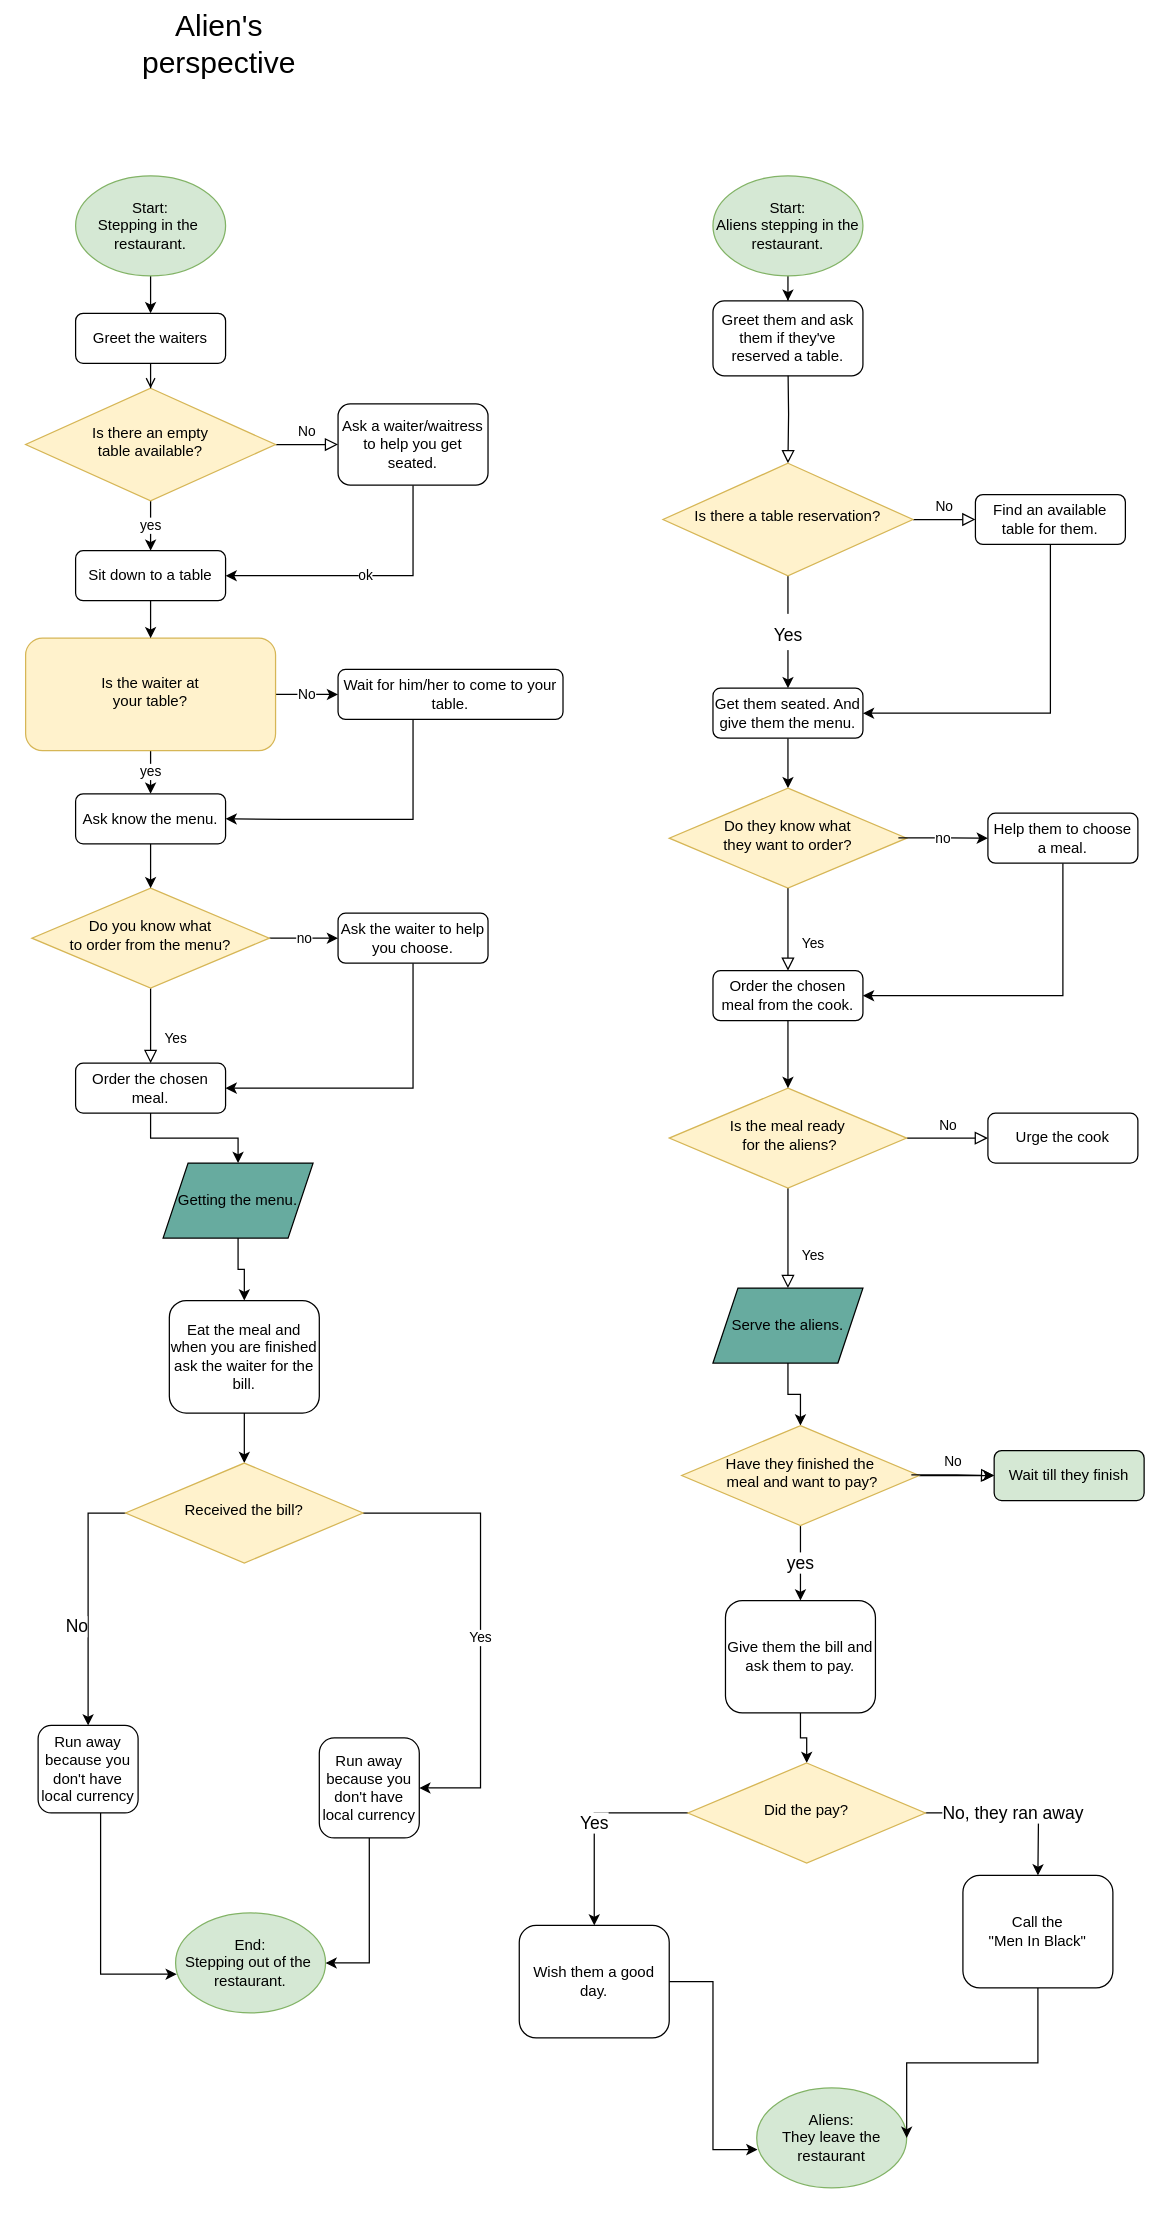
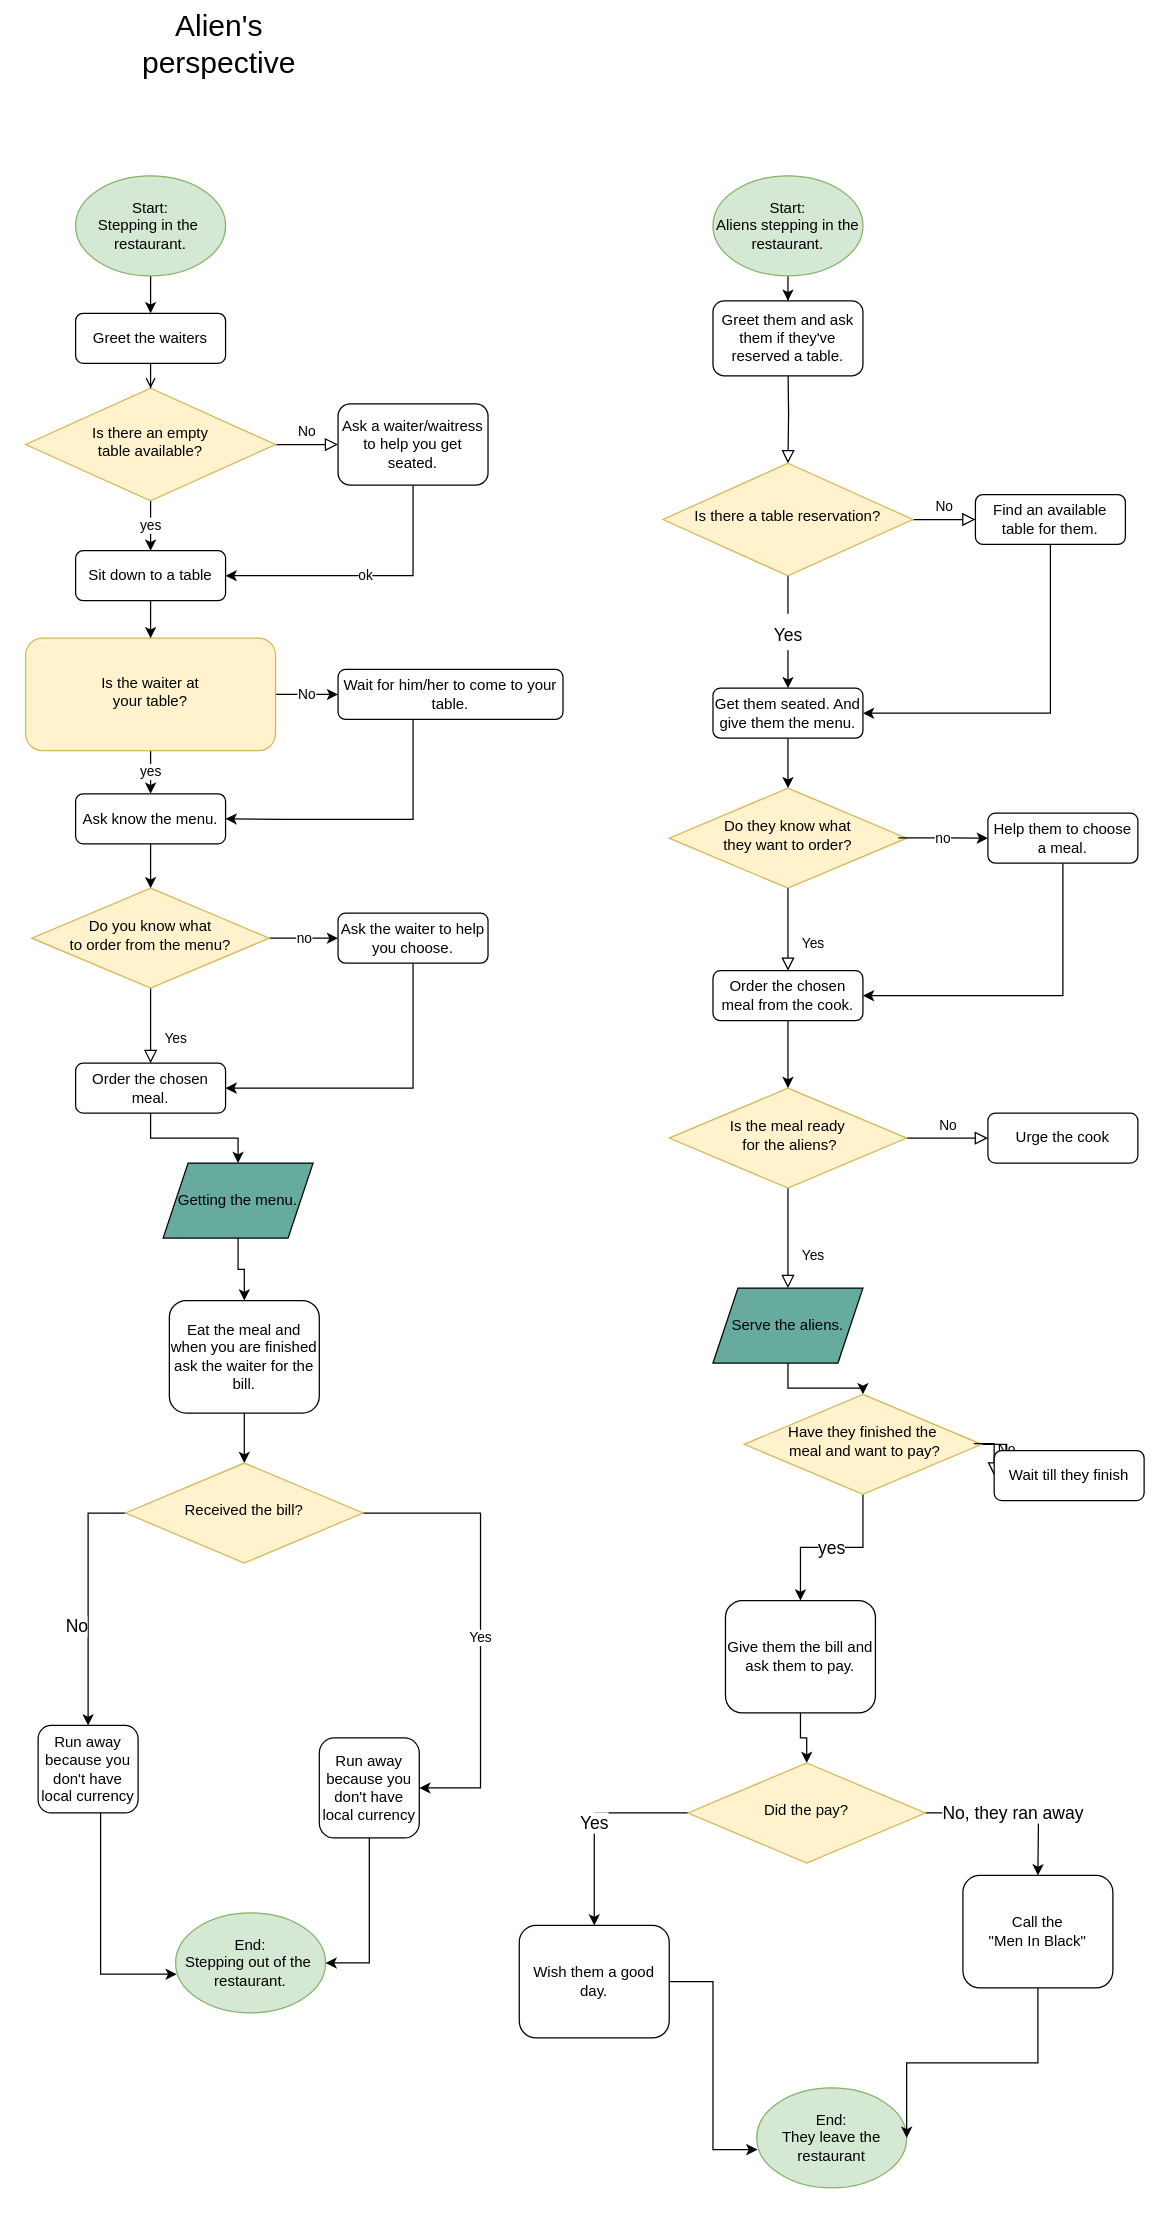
(801, 1476) -> (863, 1444)
(1069, 1476) -> (1069, 1476)
(832, 2138) -> (832, 2138)
